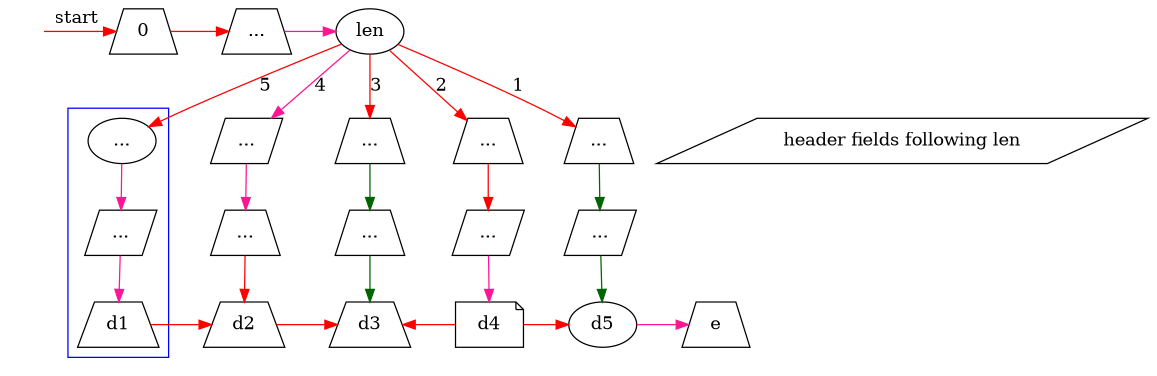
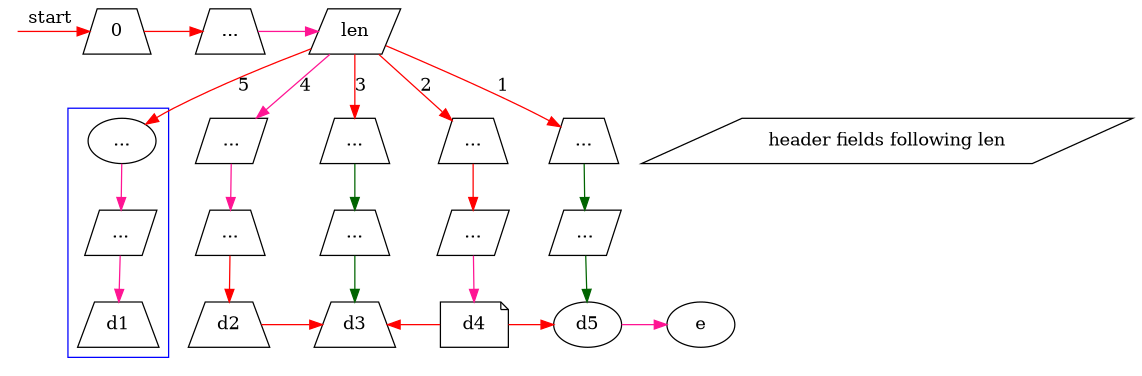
(370, 31) -> (355, 31)
(177, 325) -> none
(716, 325) -> (701, 325)
